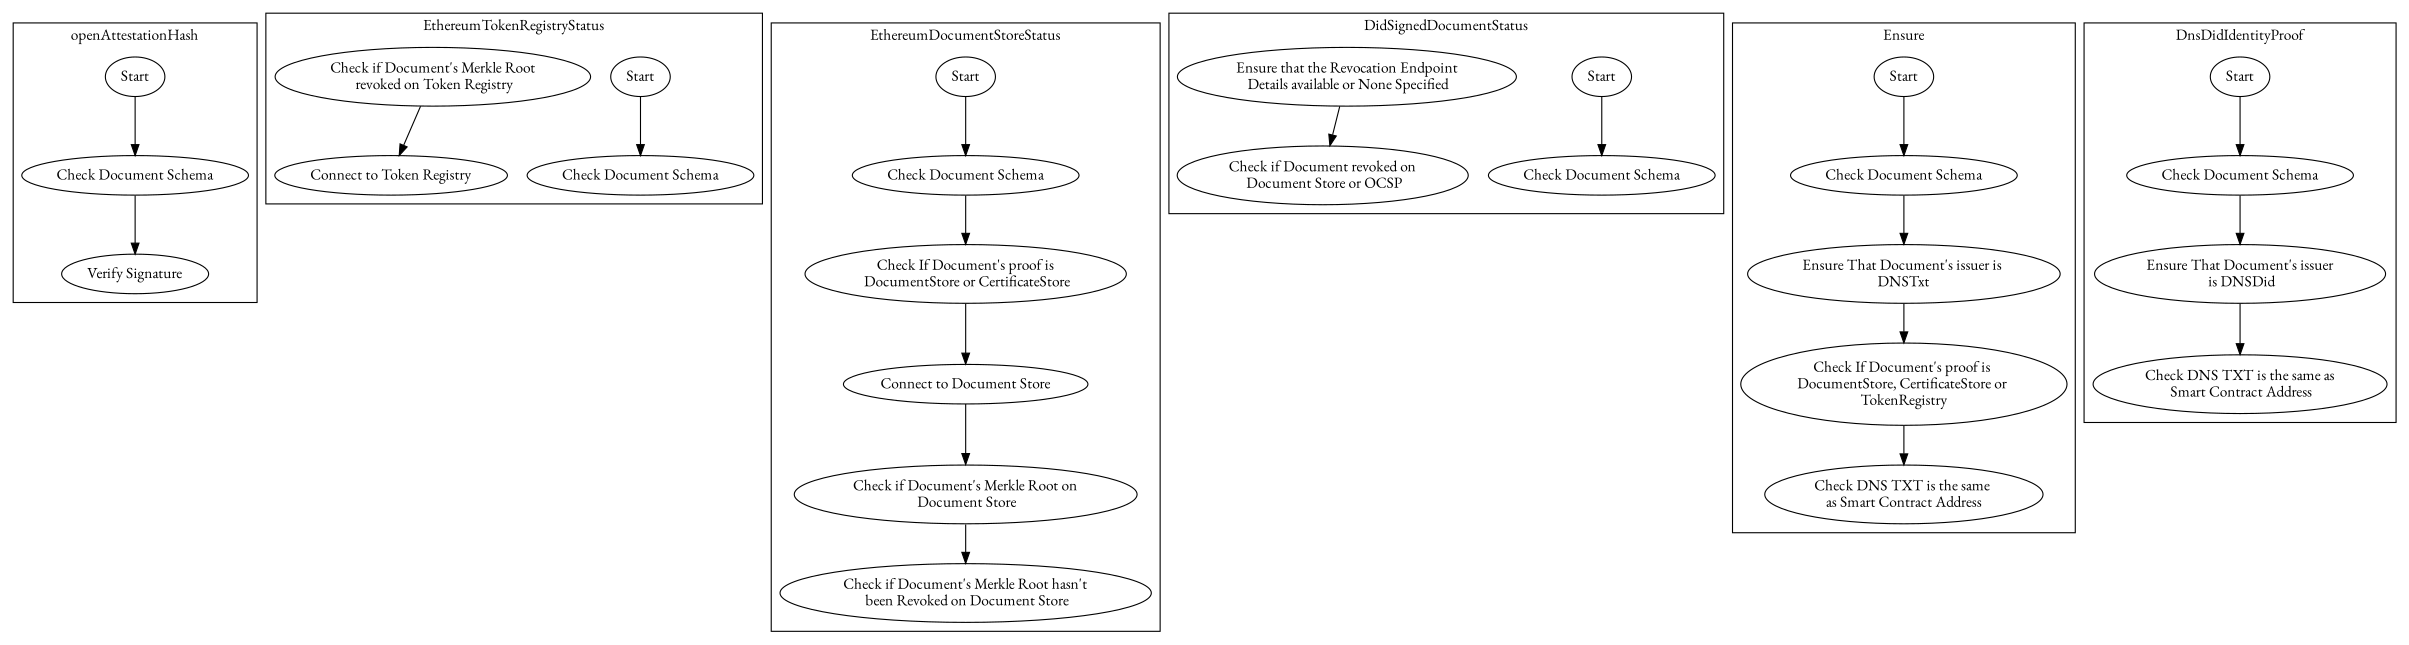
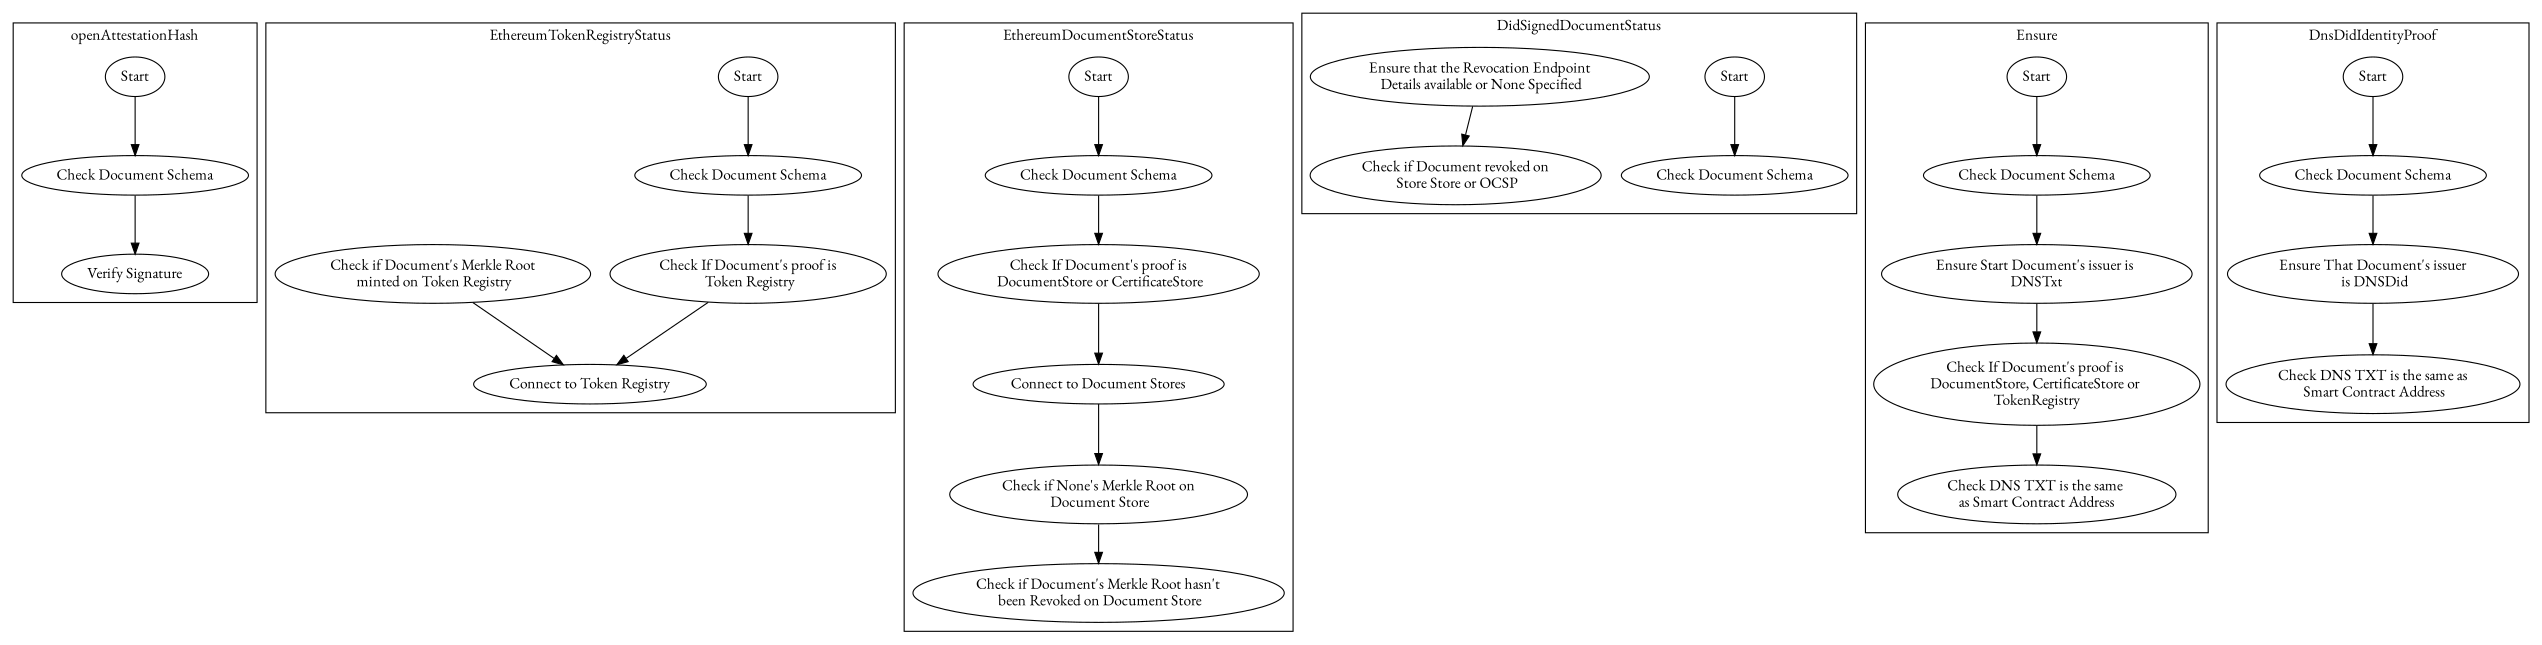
(433, 77) -> (433, 274)
(1323, 175) -> (1456, 175)
none -> (748, 274)
(1904, 274) -> (2037, 274)
(966, 384) -> (1099, 384)
(966, 494) -> (1099, 494)
